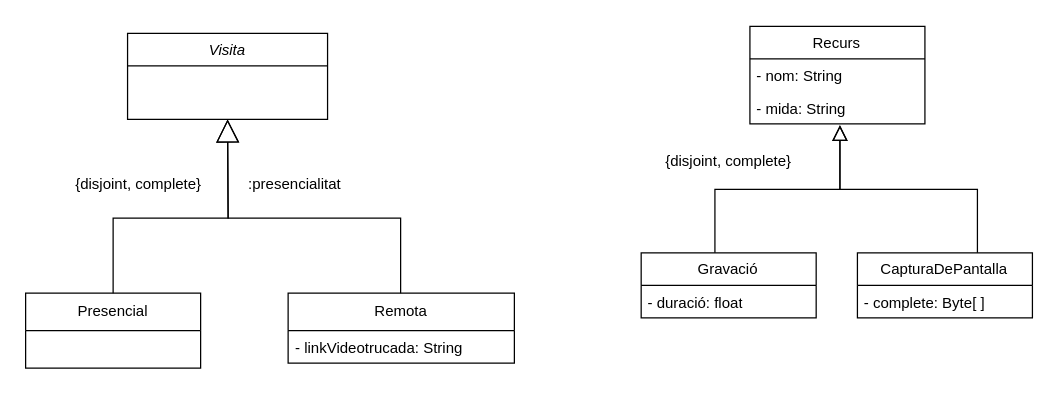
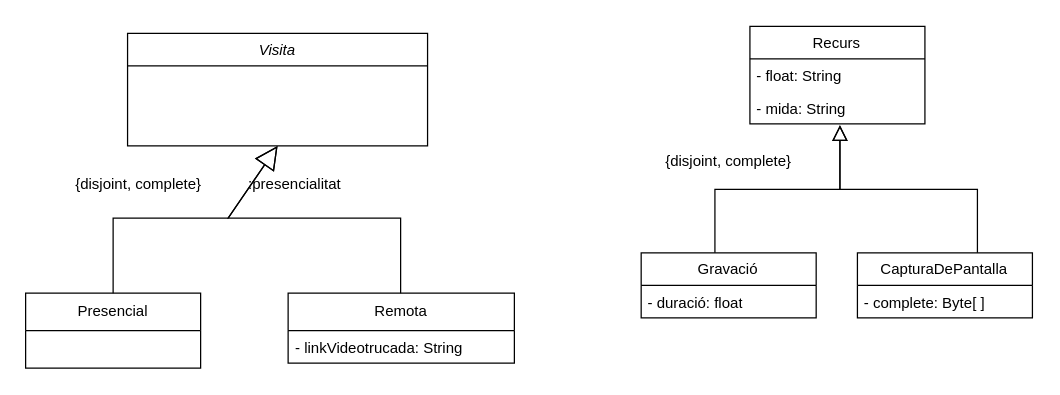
(228, 76) -> (278, 90)
(804, 77) -> (810, 77)
